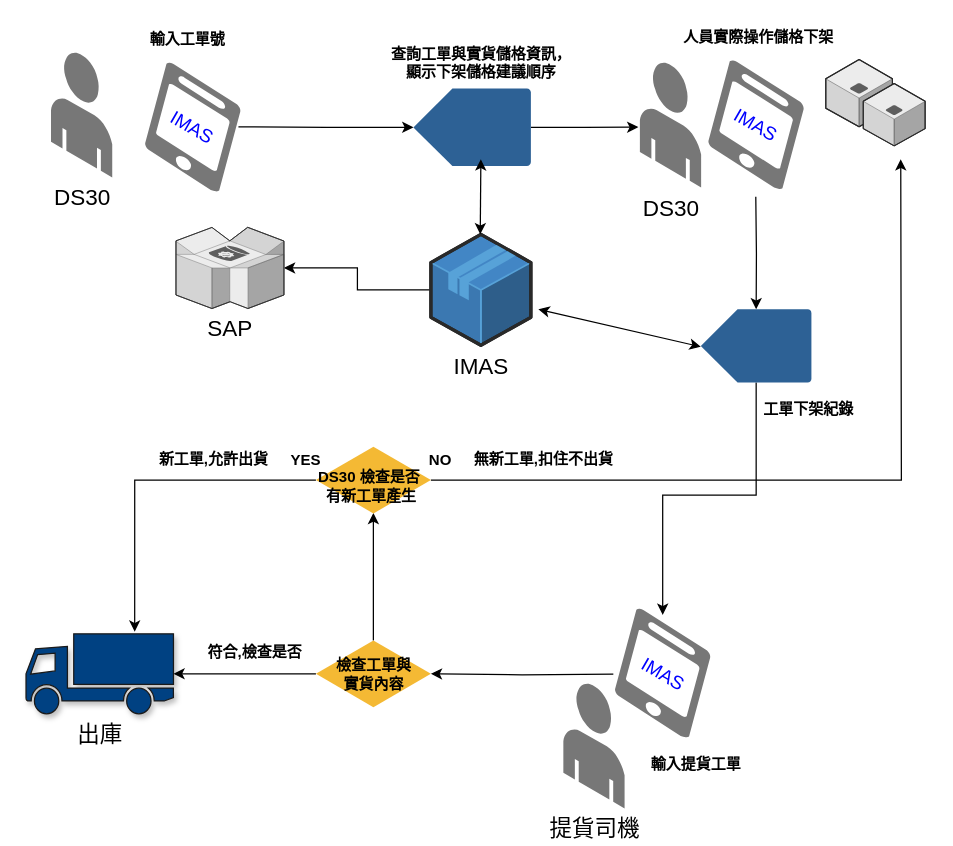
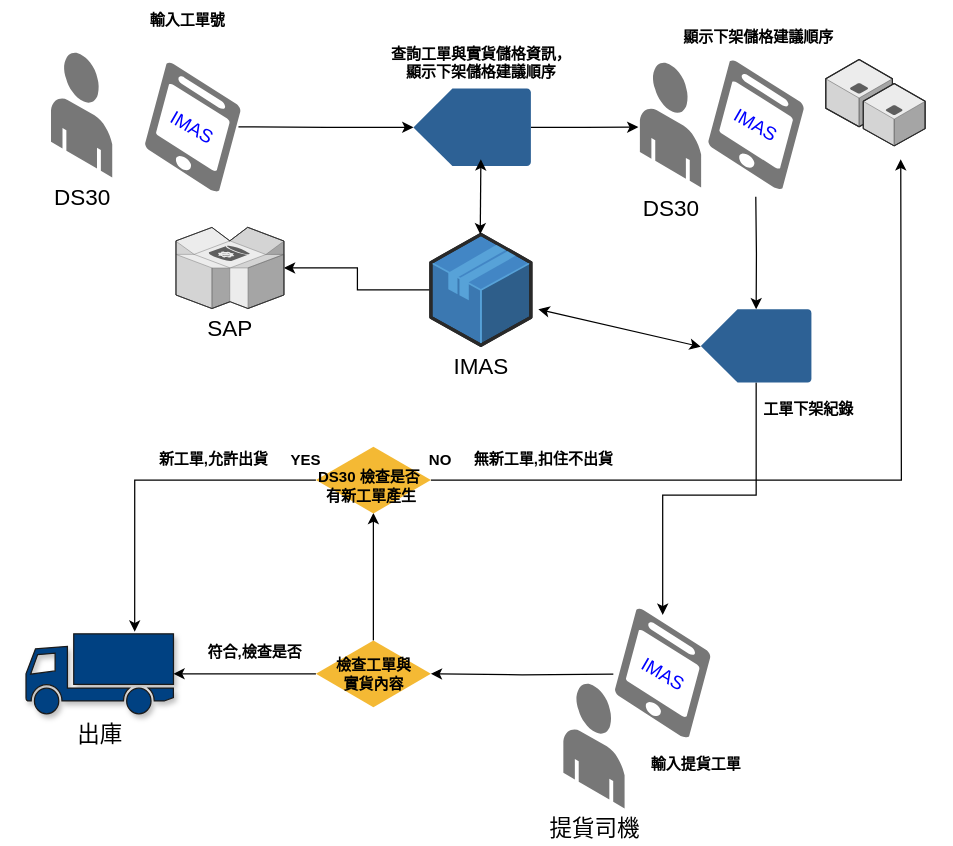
(759, 38) -> (759, 38)
(187, 39) -> (187, 21)
